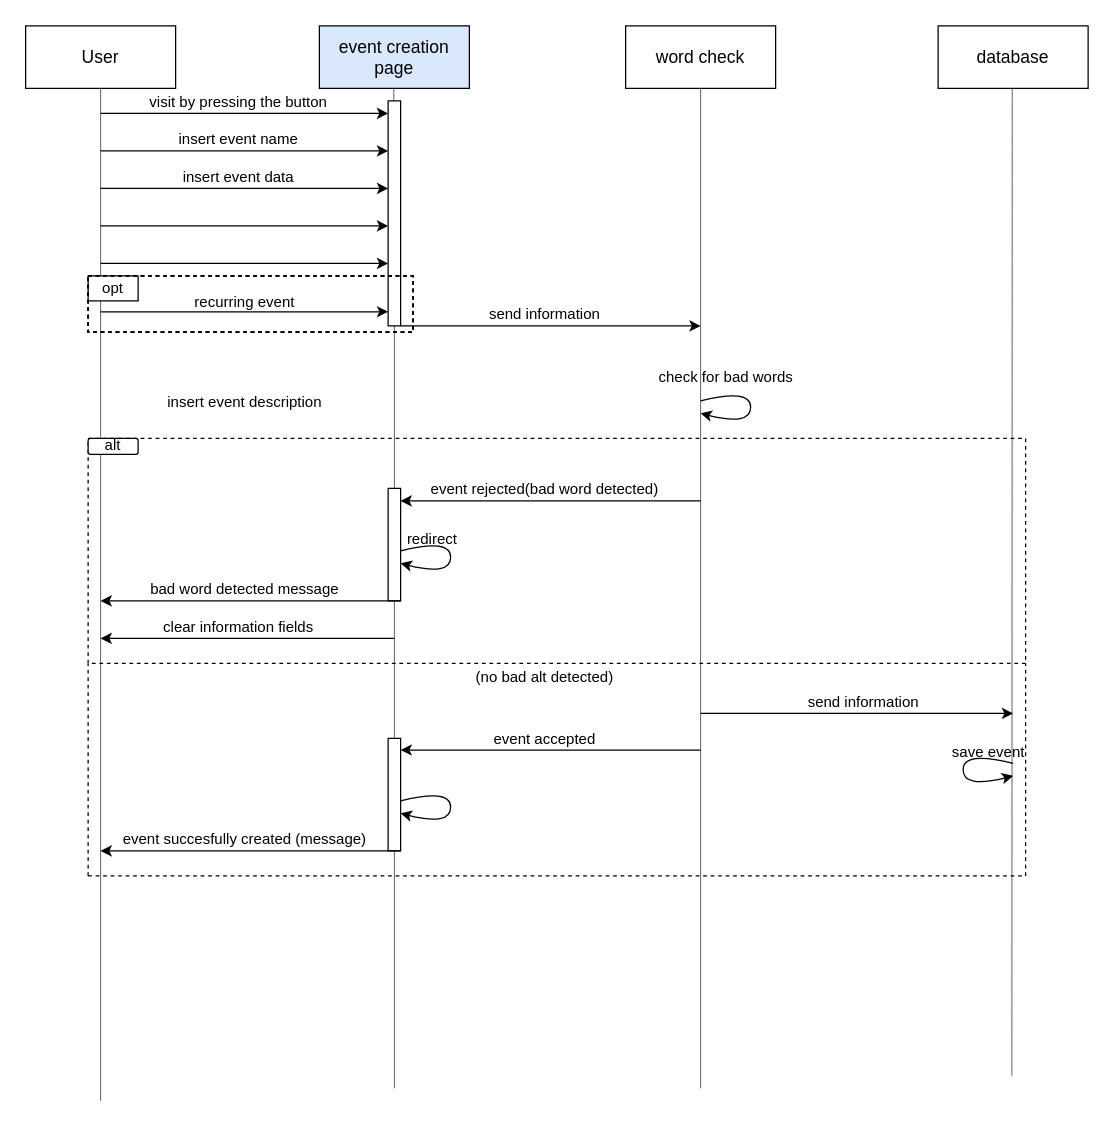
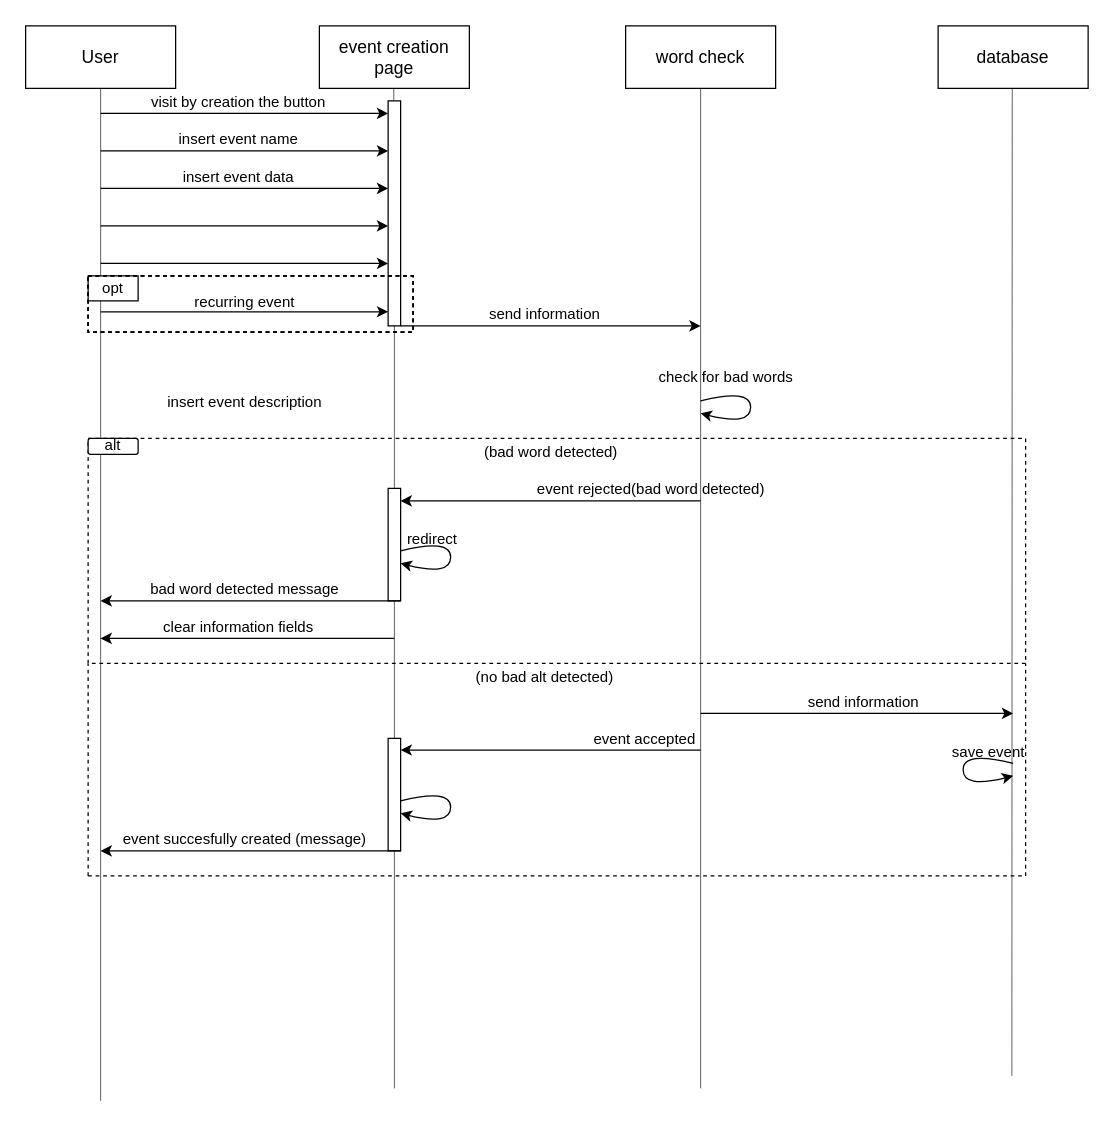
(394, 57) -> (394, 57)
(239, 101) -> (239, 101)
none -> (551, 451)
(544, 488) -> (651, 488)
(544, 738) -> (644, 738)
